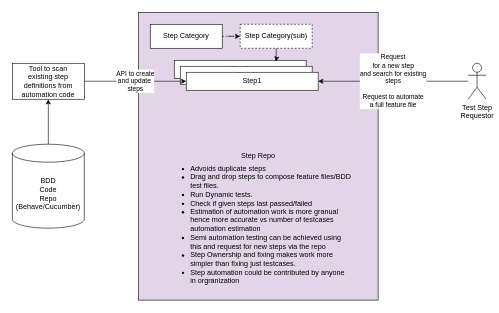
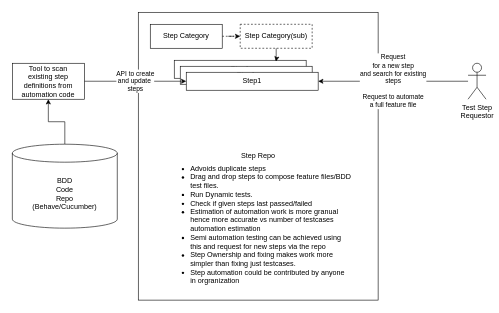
(258, 156) -> (258, 156)
(48, 186) -> (65, 186)
